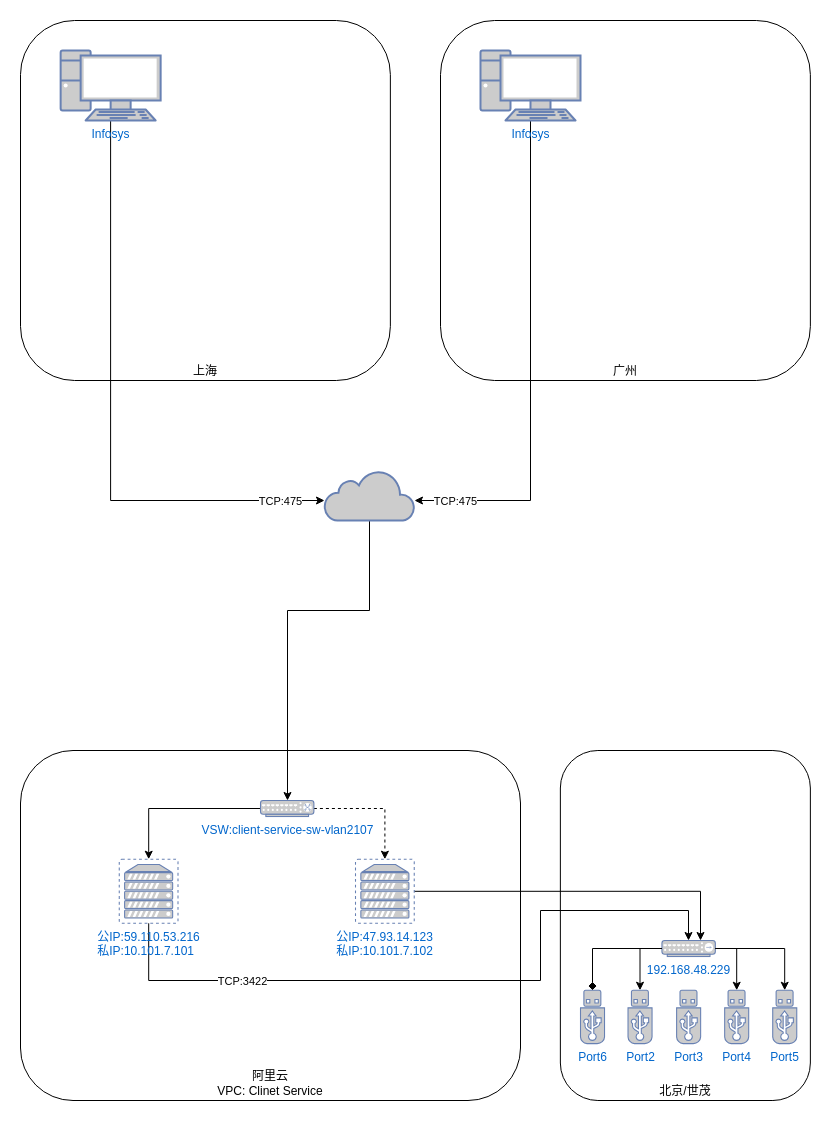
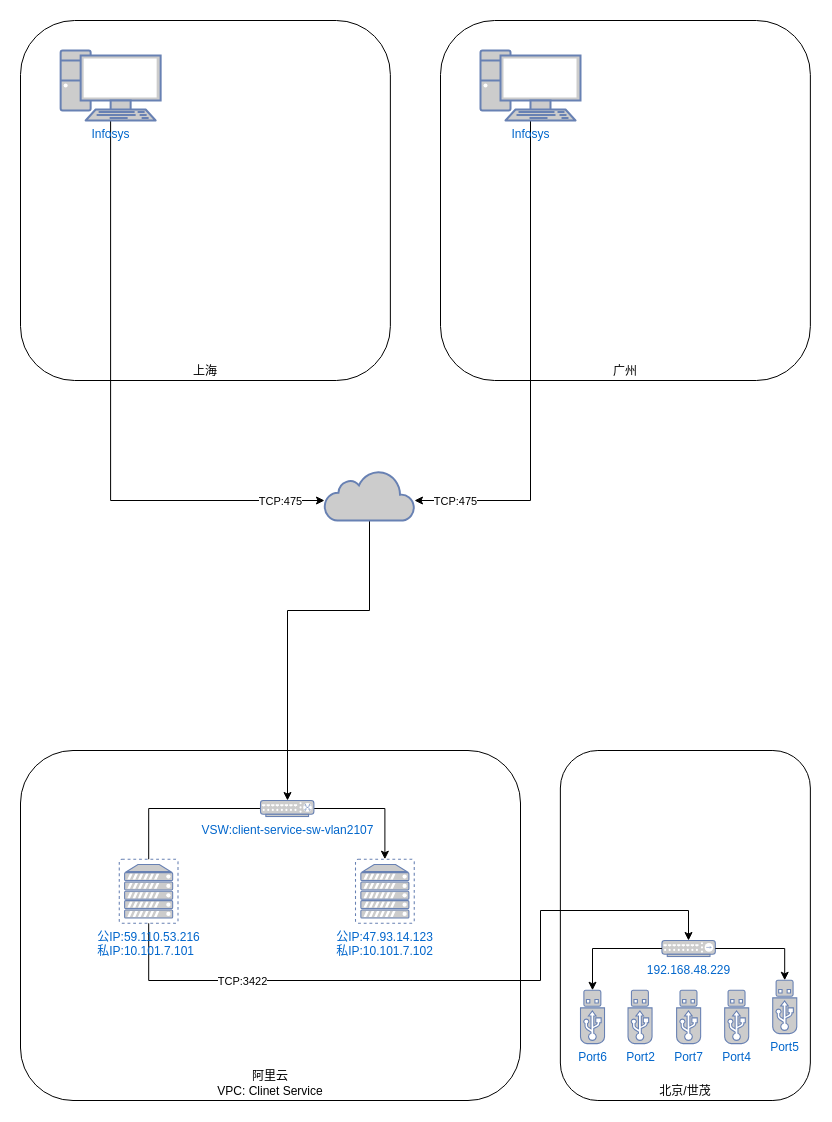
(371, 809) -> (371, 809)
(149, 851) -> (149, 854)
(578, 891) -> none
(640, 967) -> none
(737, 967) -> none
(593, 981) -> (593, 982)
(785, 1017) -> (785, 1007)
(689, 1058) -> (689, 1058)
